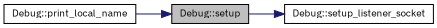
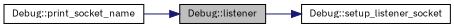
(70, 14) -> (74, 14)
(210, 14) -> (223, 14)
